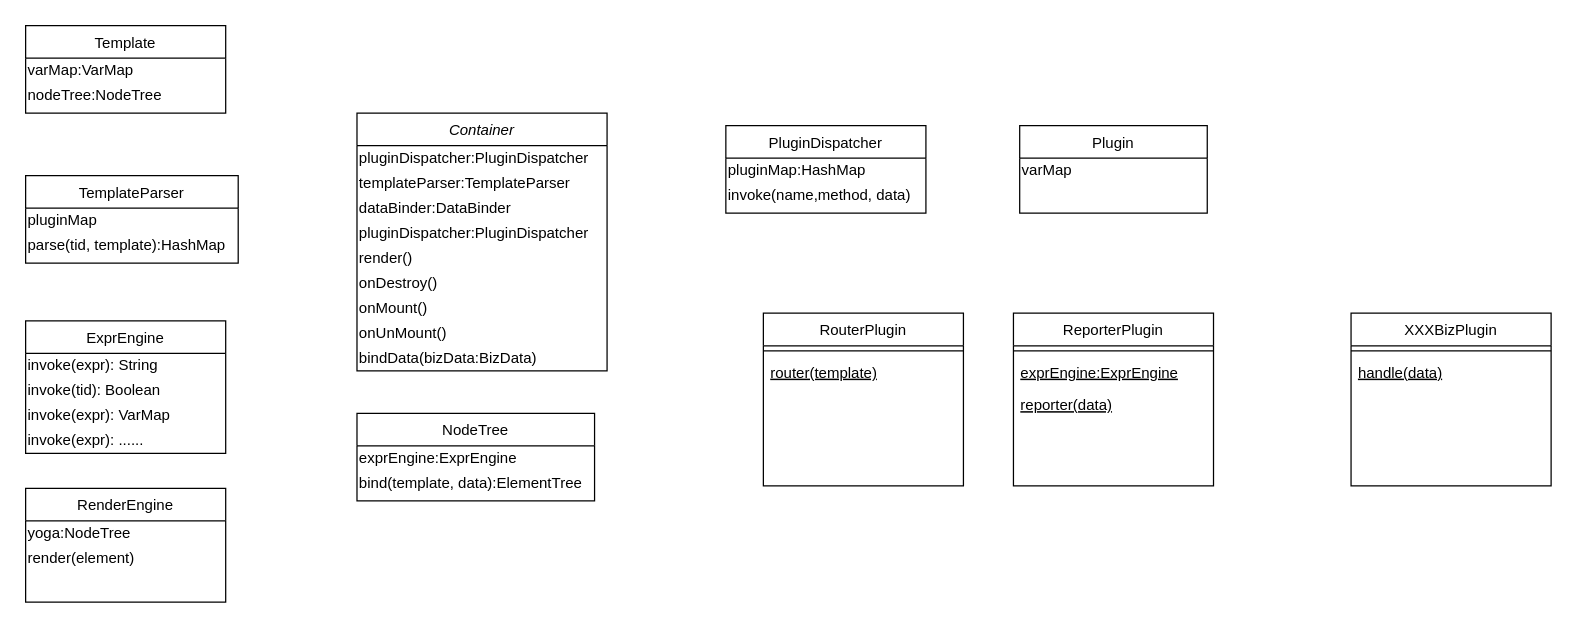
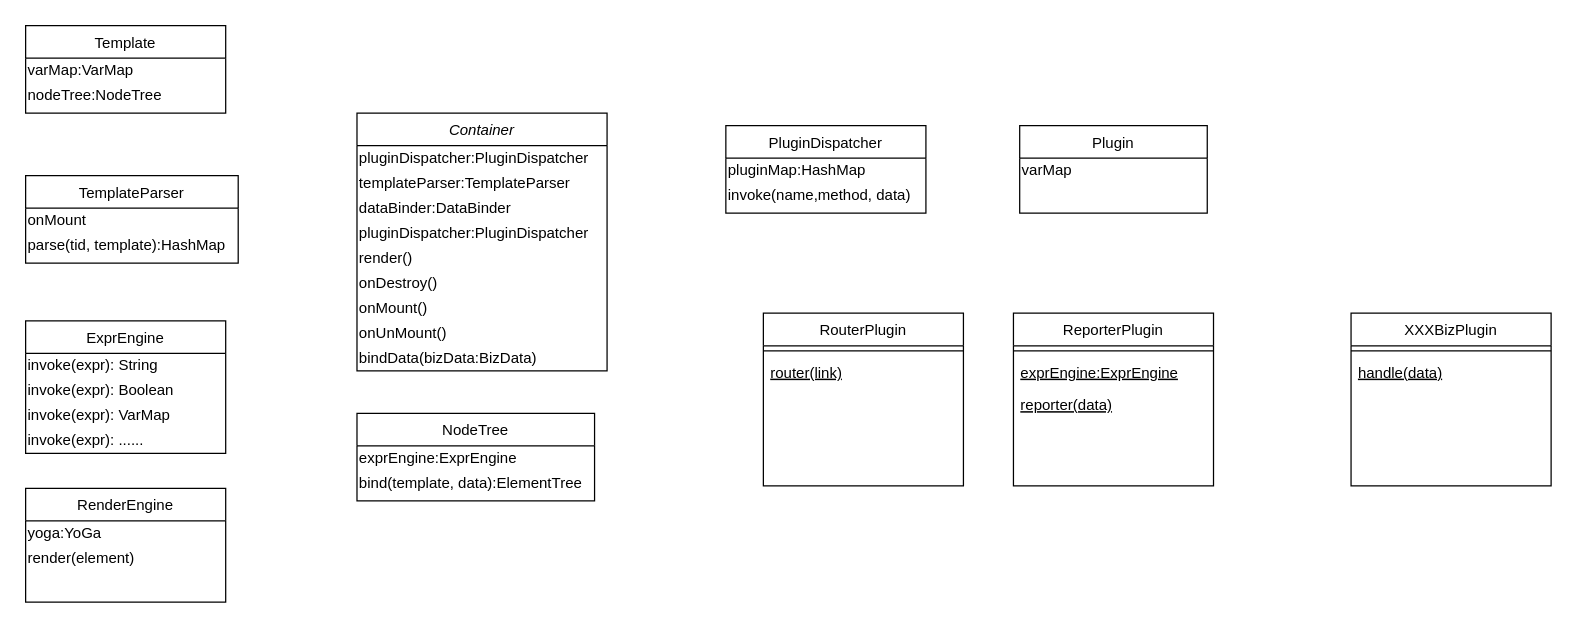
(62, 221) -> (58, 221)
(835, 373) -> (817, 373)
(102, 391) -> (109, 391)
(81, 533) -> (64, 533)
